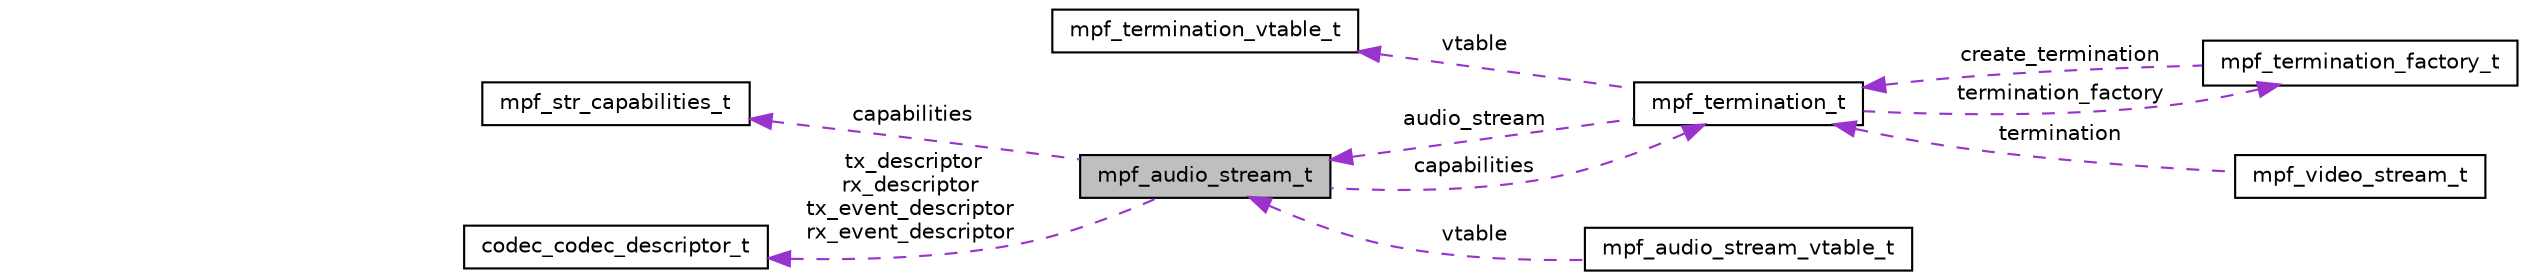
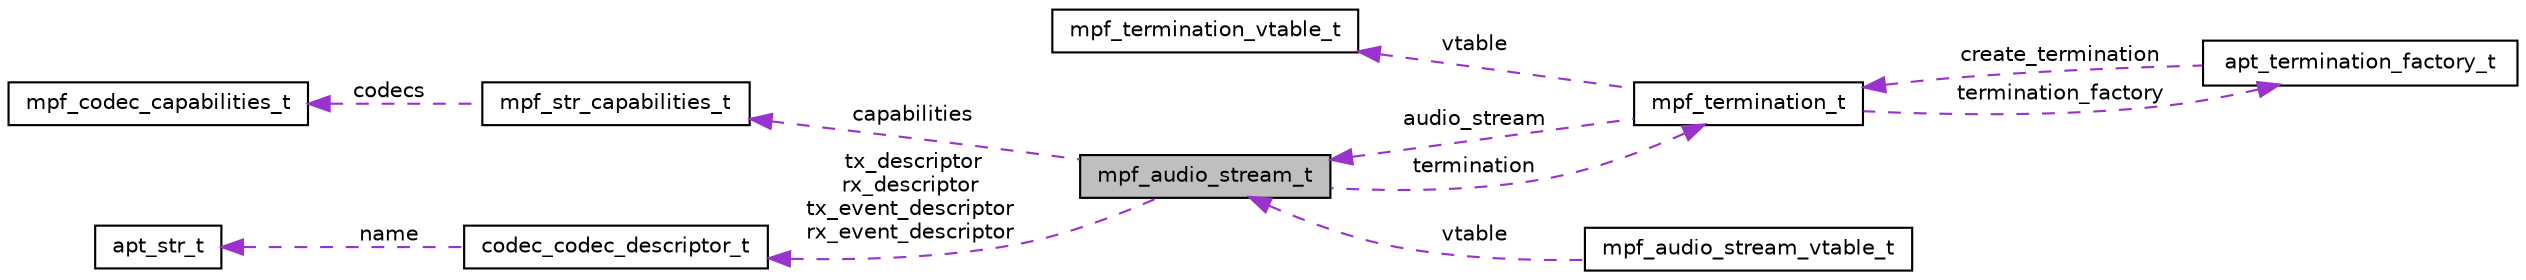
(2360, 63) -> (2360, 63)
none -> (158, 104)
(1472, 167) -> (1472, 167)
(2360, 176) -> none
none -> (158, 247)
